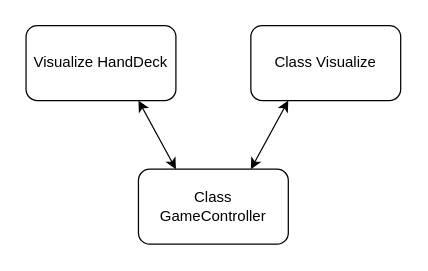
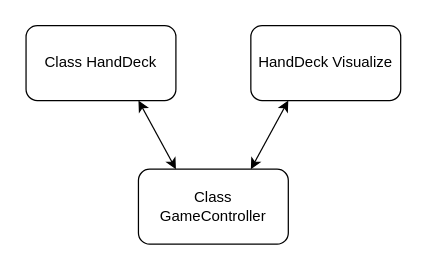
(101, 63) -> (101, 63)
(326, 63) -> (326, 63)
